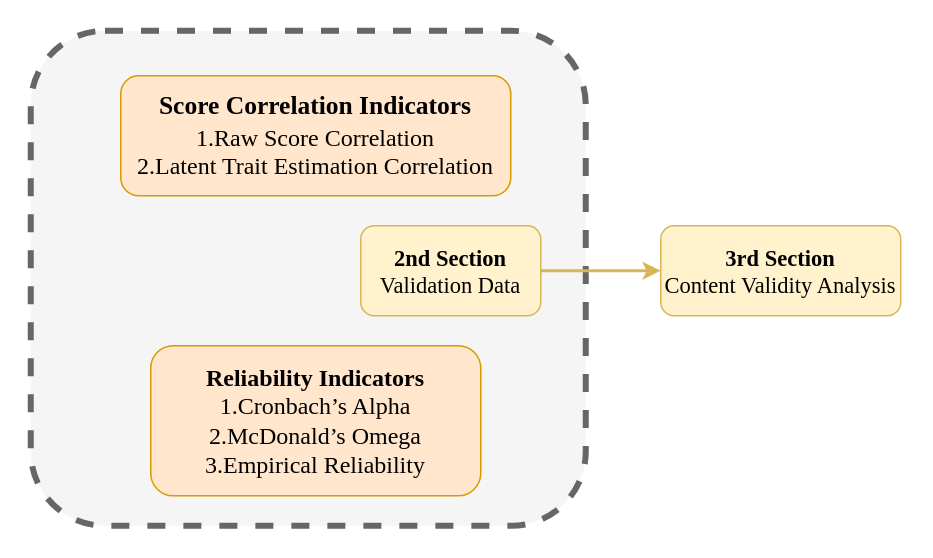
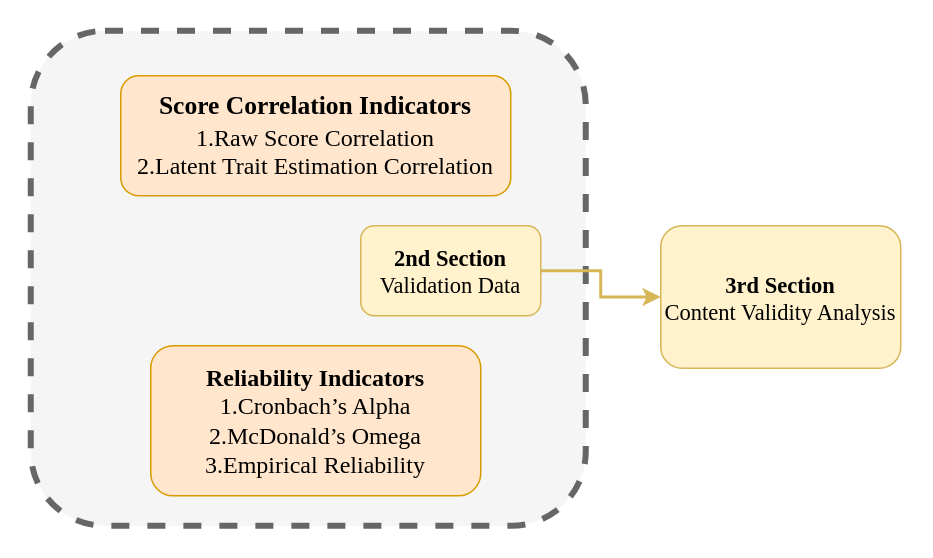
(781, 271) -> (781, 297)
